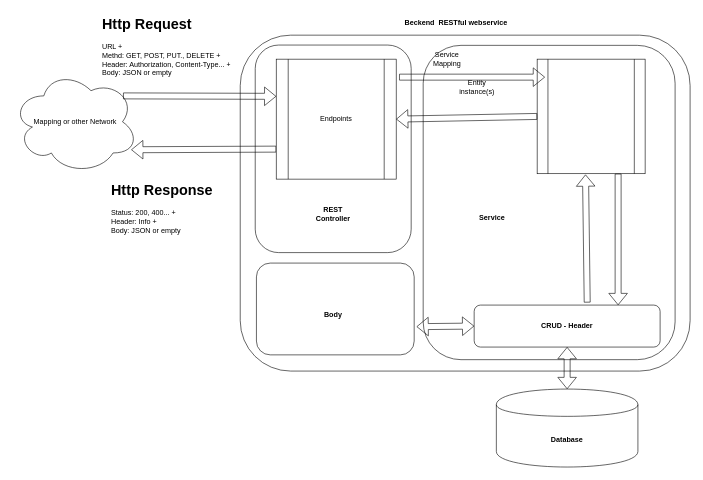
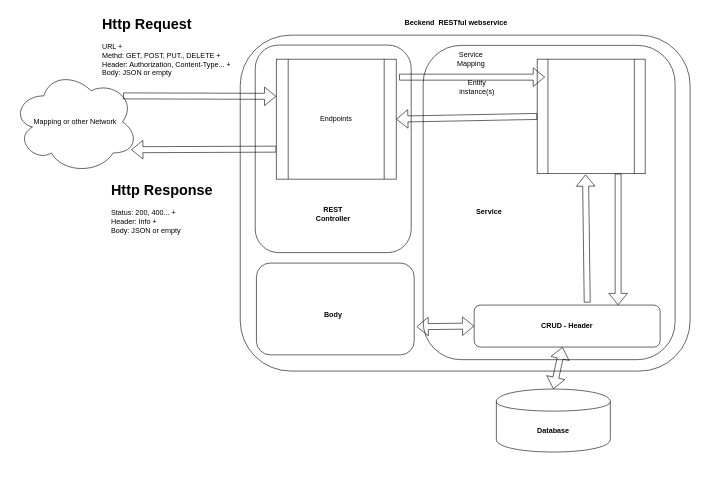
(447, 59) -> (471, 59)
(492, 218) -> (489, 212)
(567, 428) -> (554, 421)
